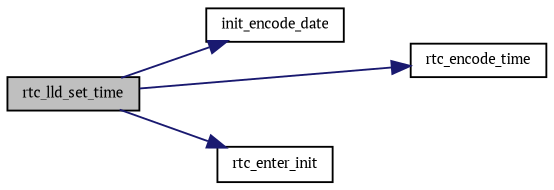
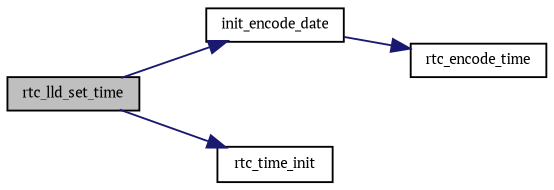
(266, 78) -> (368, 41)
(275, 164) -> (275, 164)
